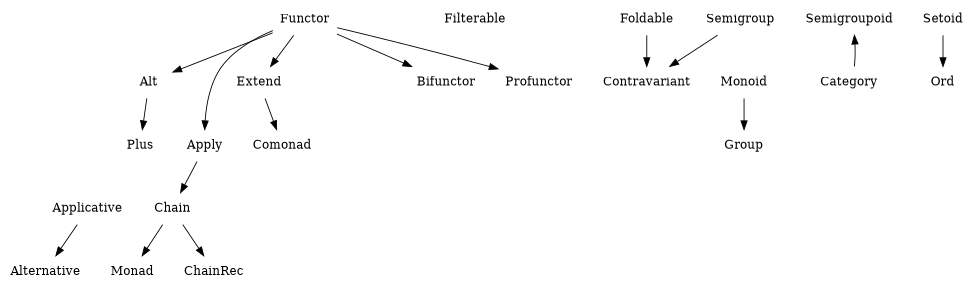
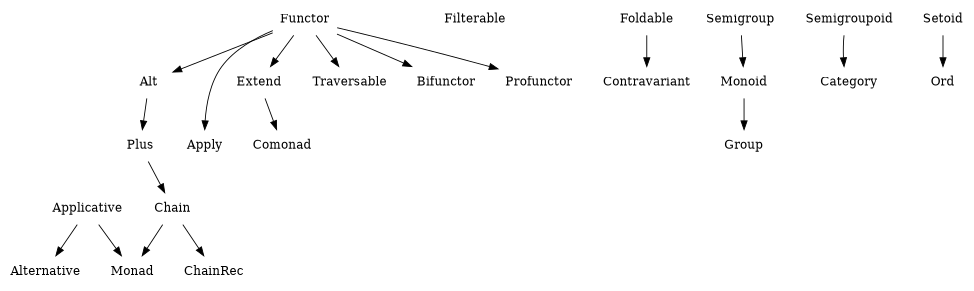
(697, 48) -> (742, 47)
(855, 55) -> (843, 47)
none -> (350, 82)
(191, 173) -> (154, 173)
none -> (107, 237)
